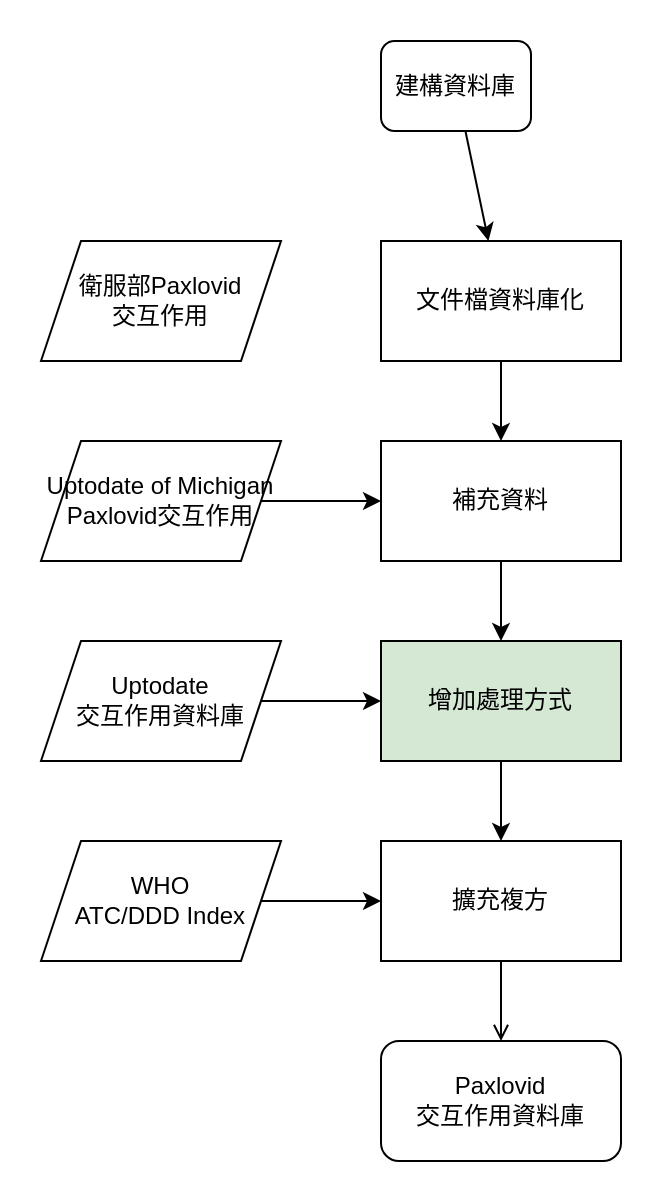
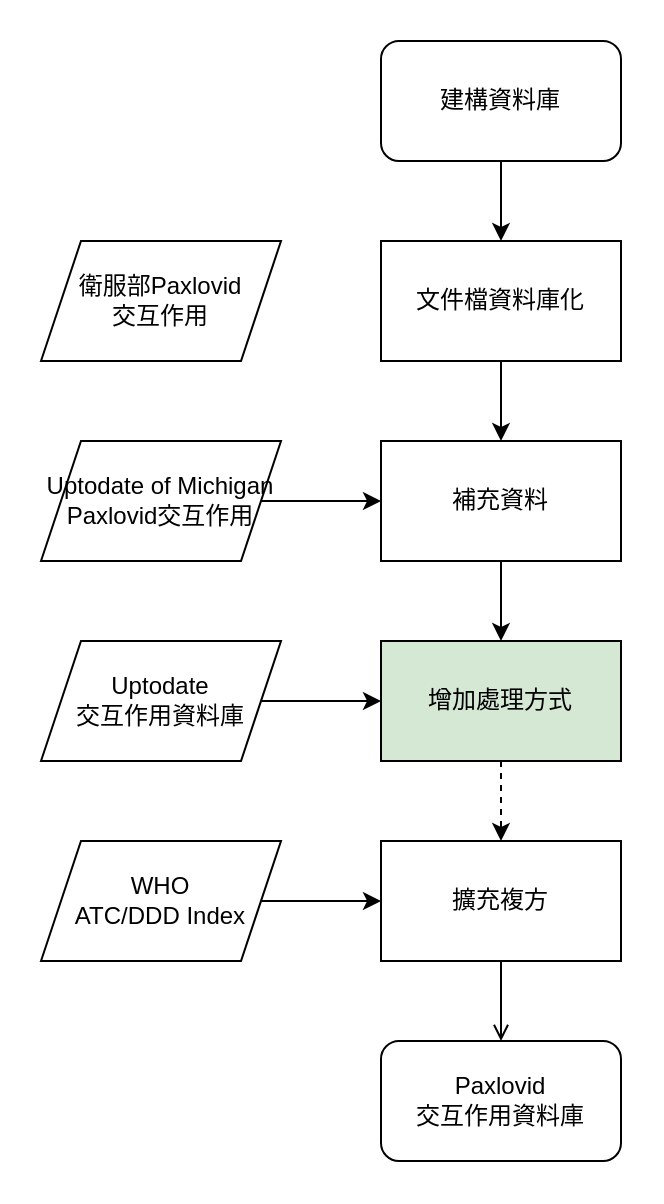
(456, 86) -> (501, 101)
(501, 793) -> (501, 793)
